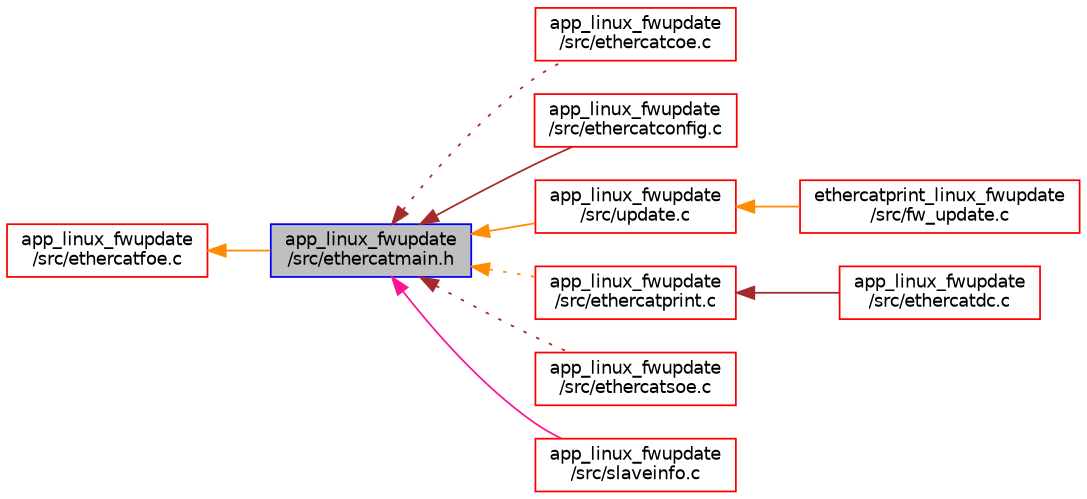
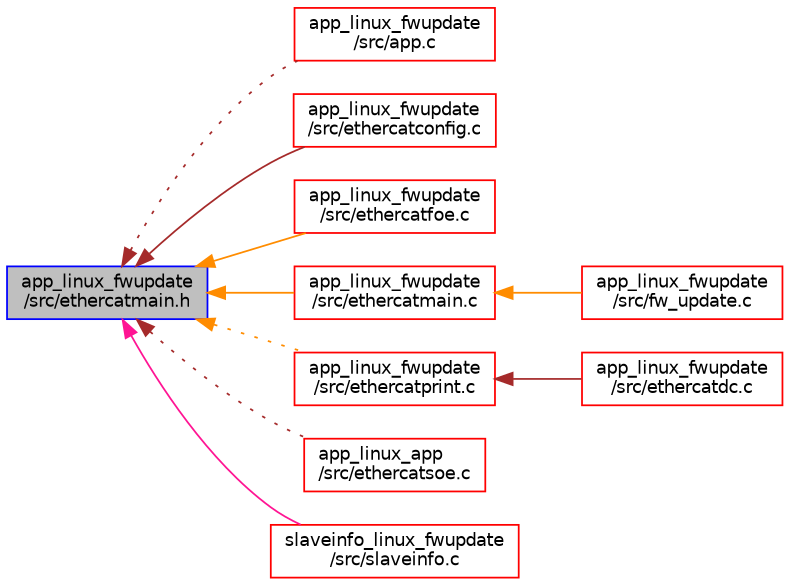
(636, 34) -> (395, 34)
(636, 207) -> (395, 293)
(940, 207) -> (682, 293)
(248, 251) -> (260, 247)
(636, 379) -> (395, 465)
(636, 465) -> (395, 551)
